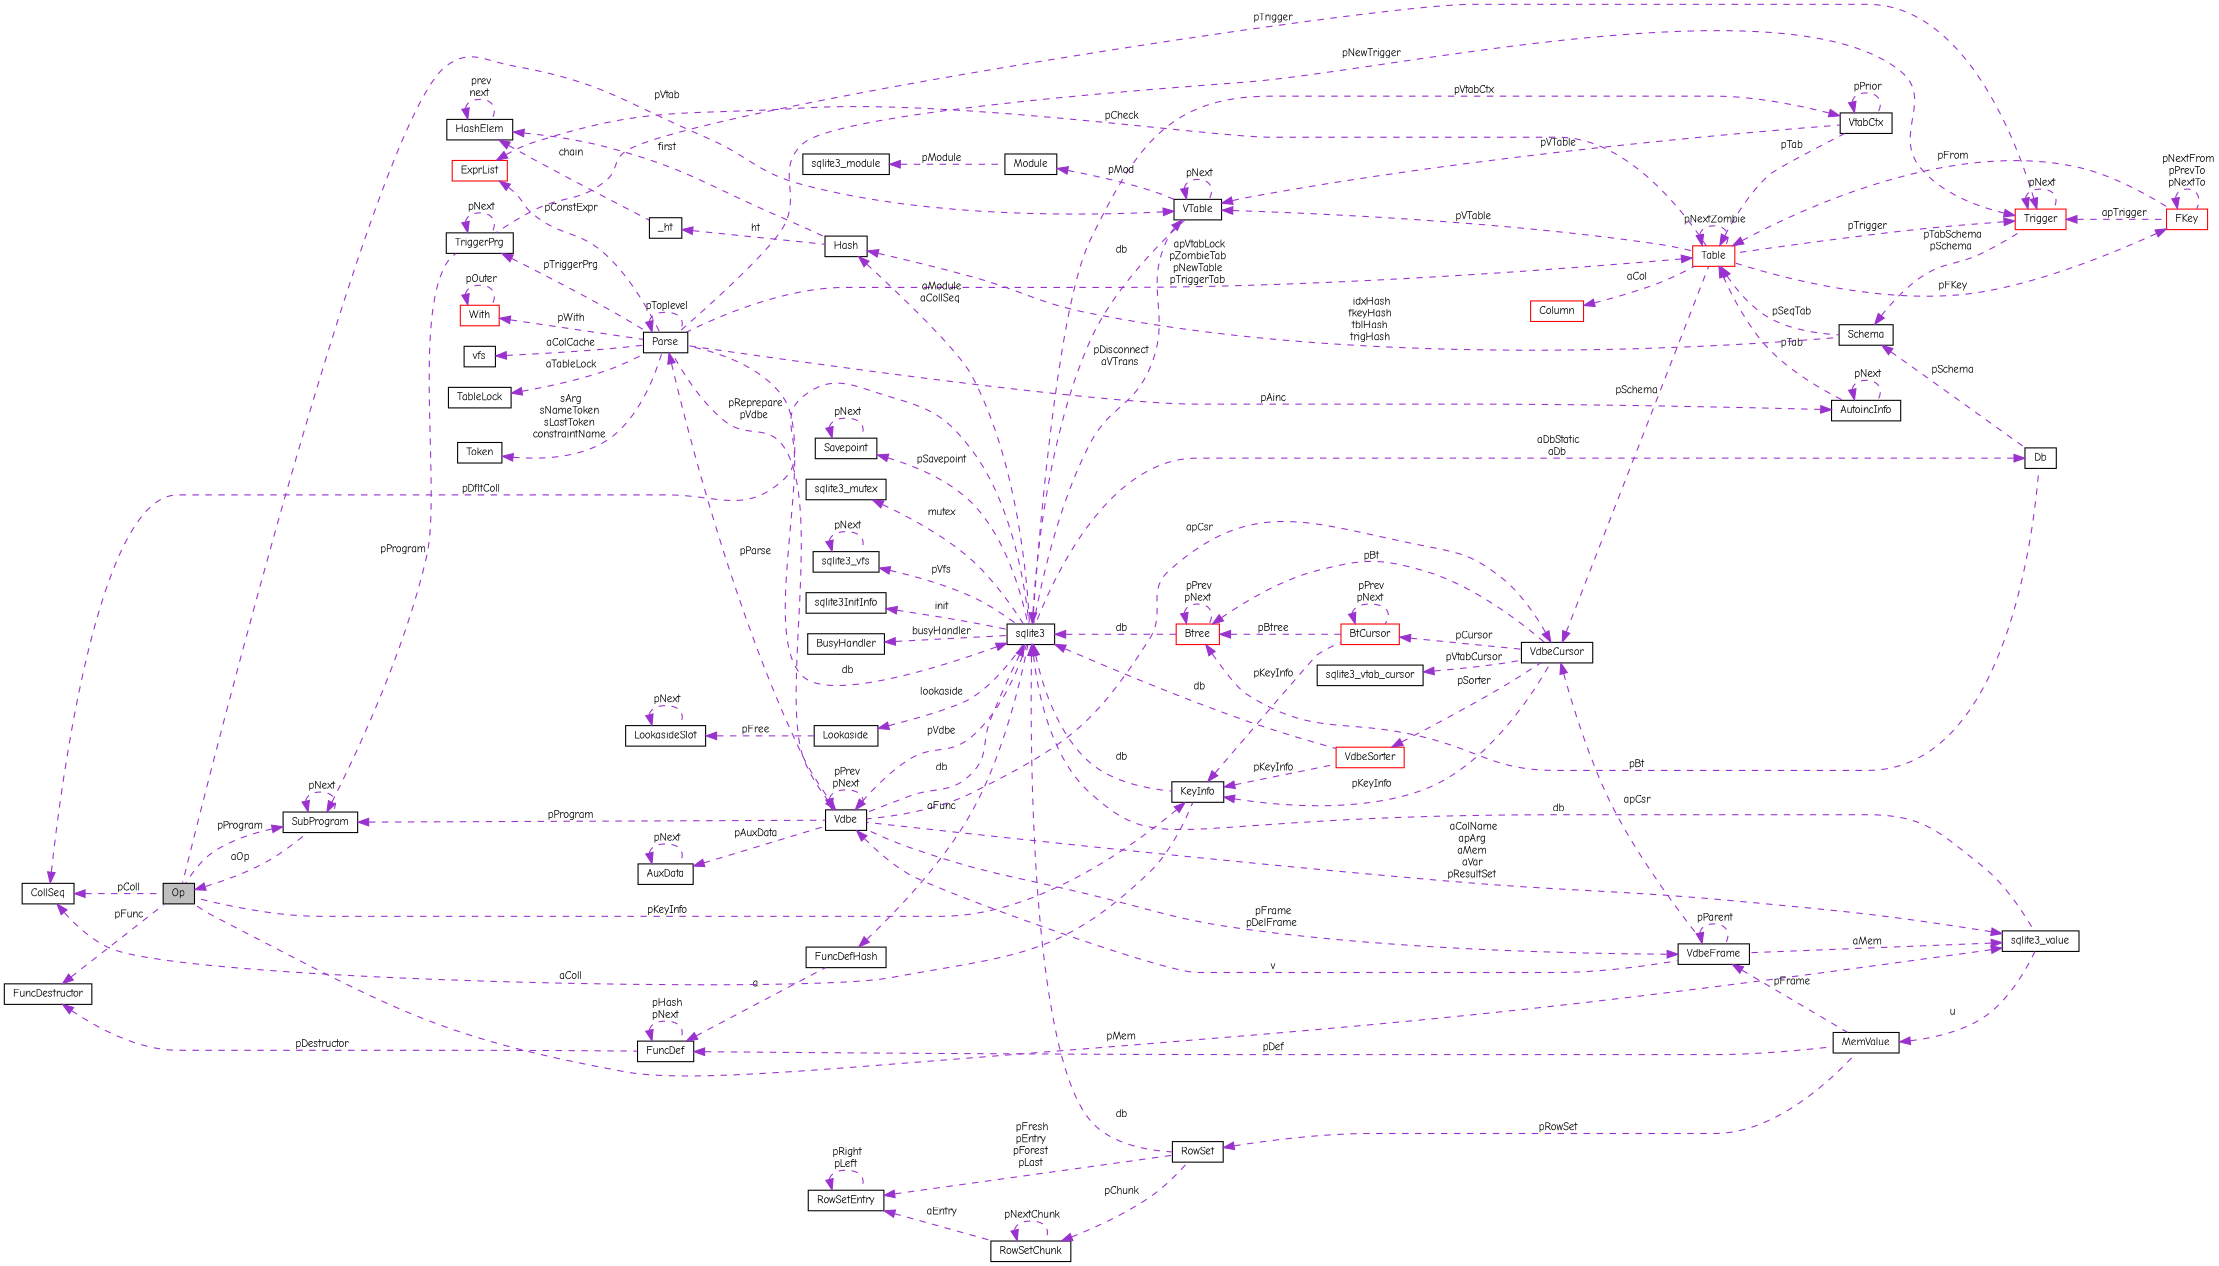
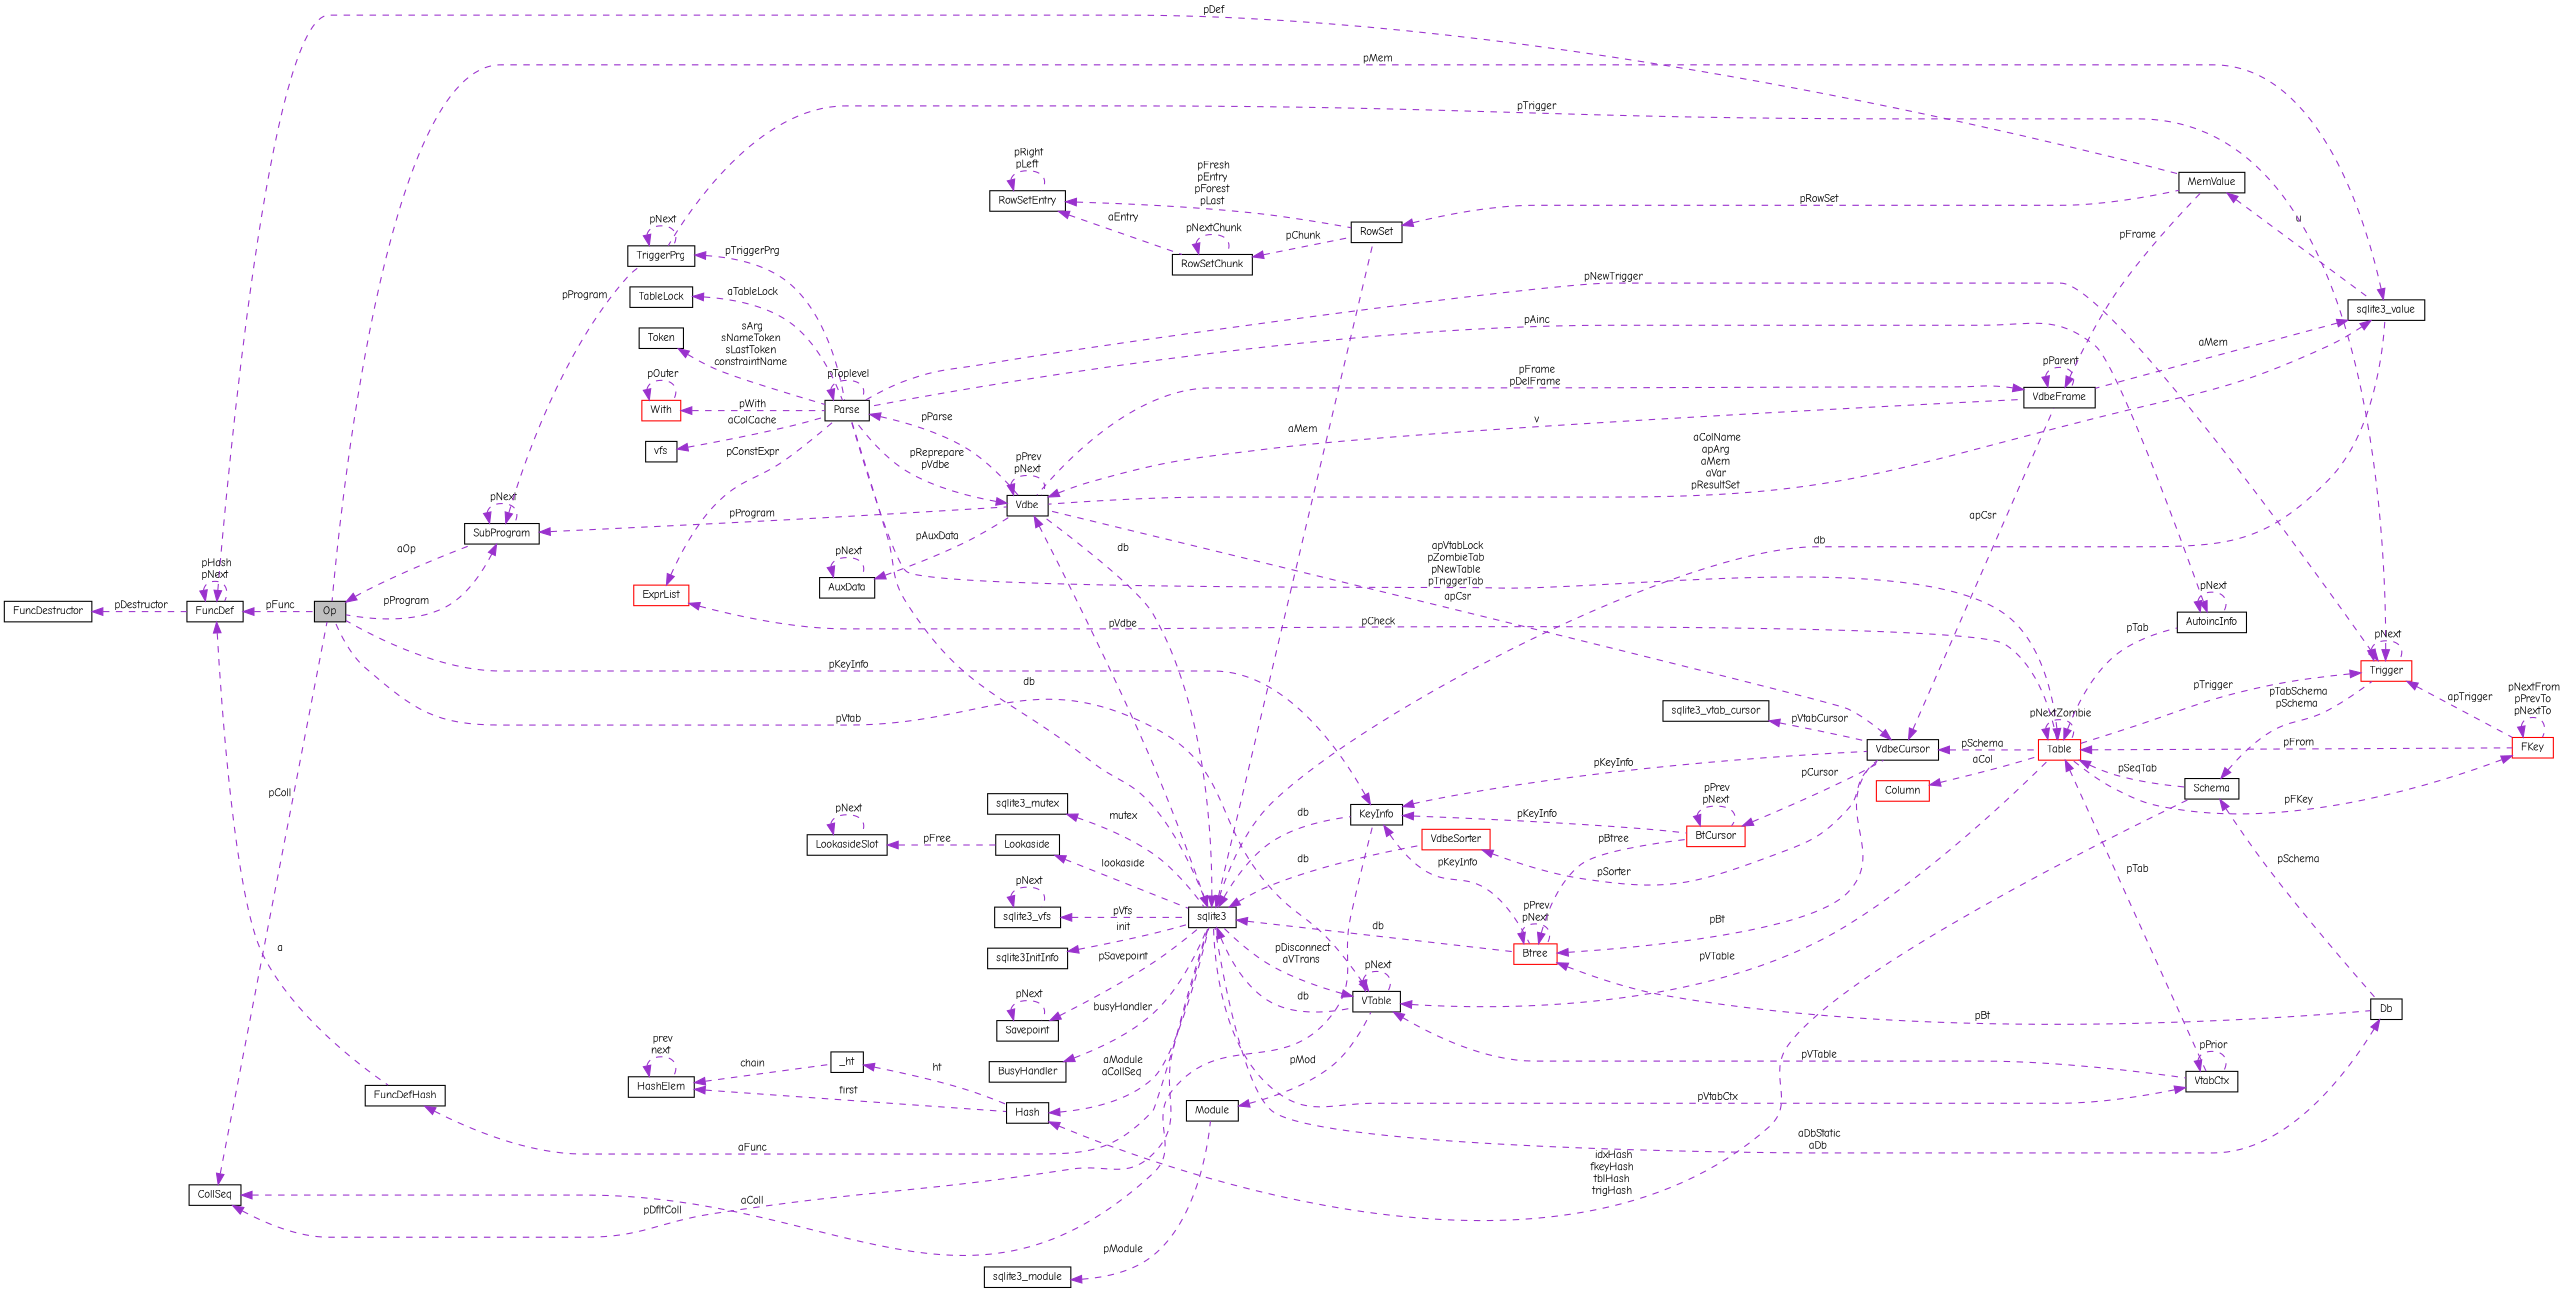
(1285, 774) -> (1466, 881)
(118, 941) -> (284, 612)
(1120, 1115) -> (1302, 430)
